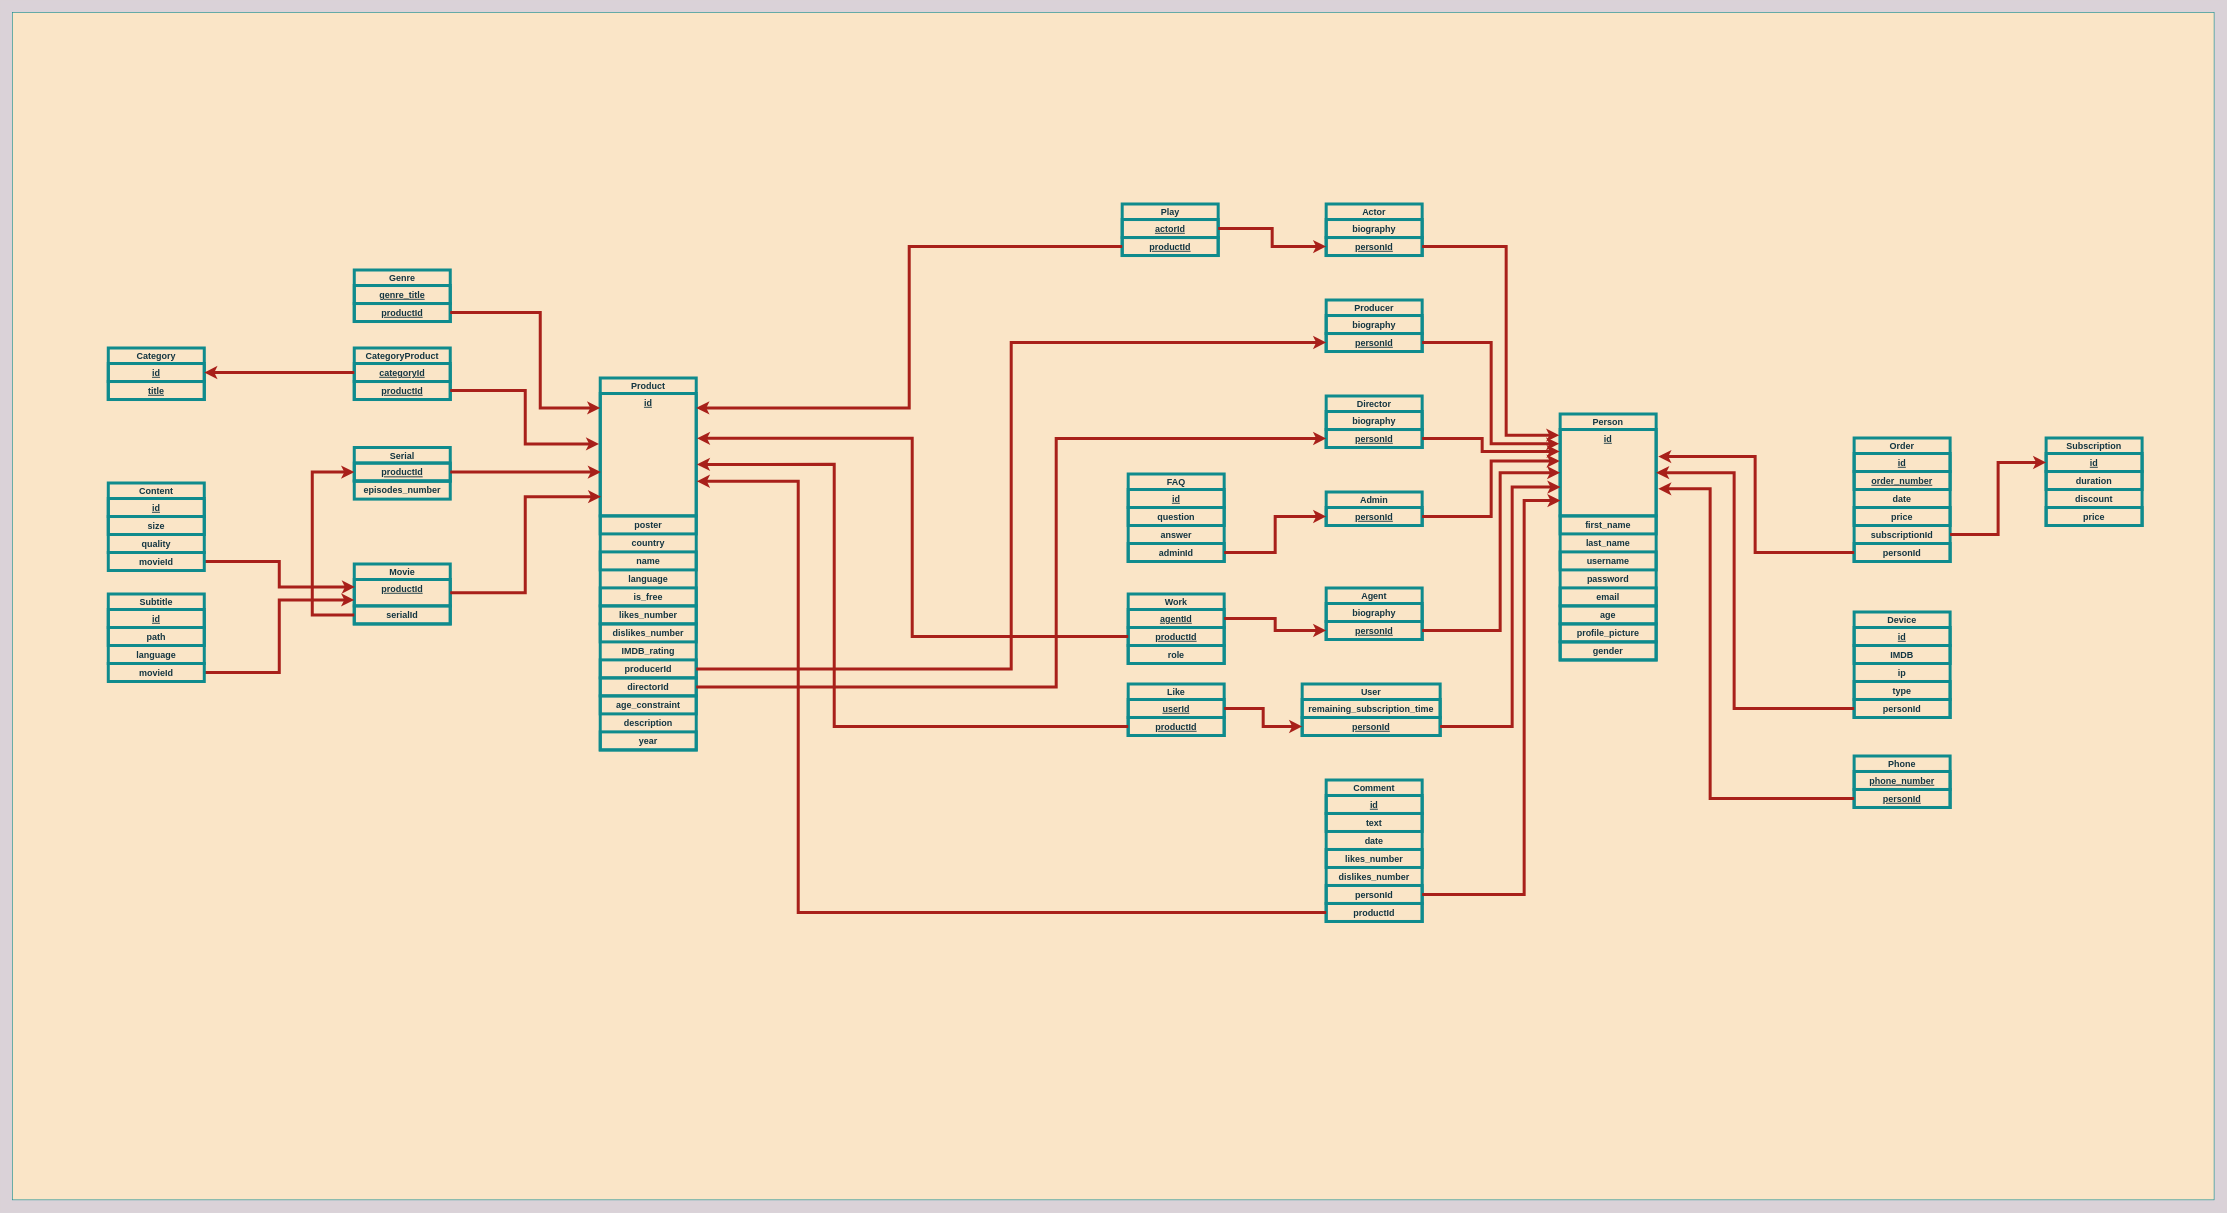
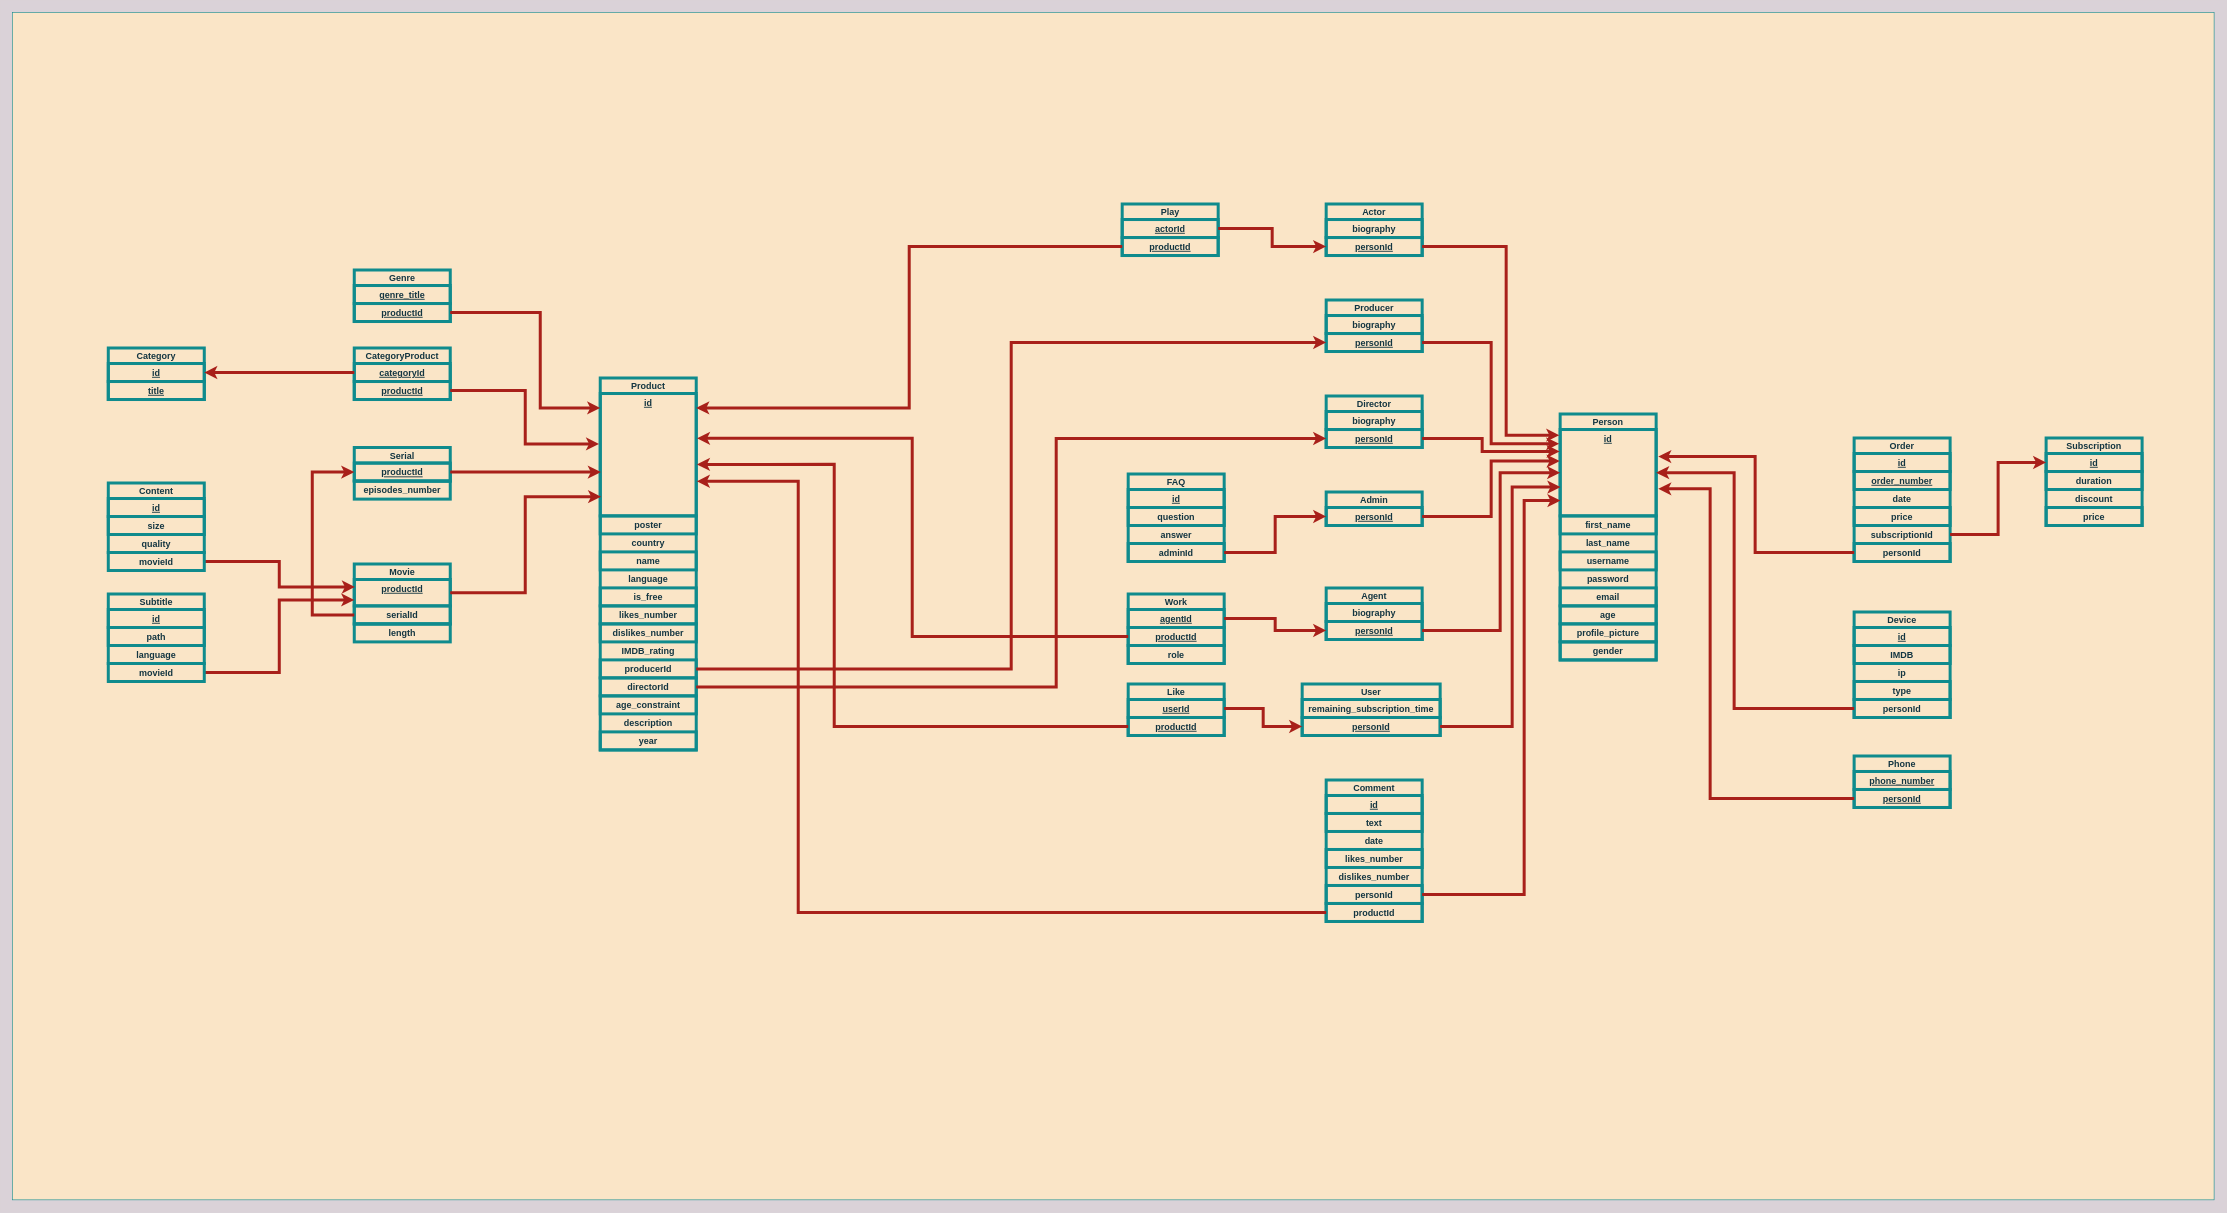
none -> (402, 633)
